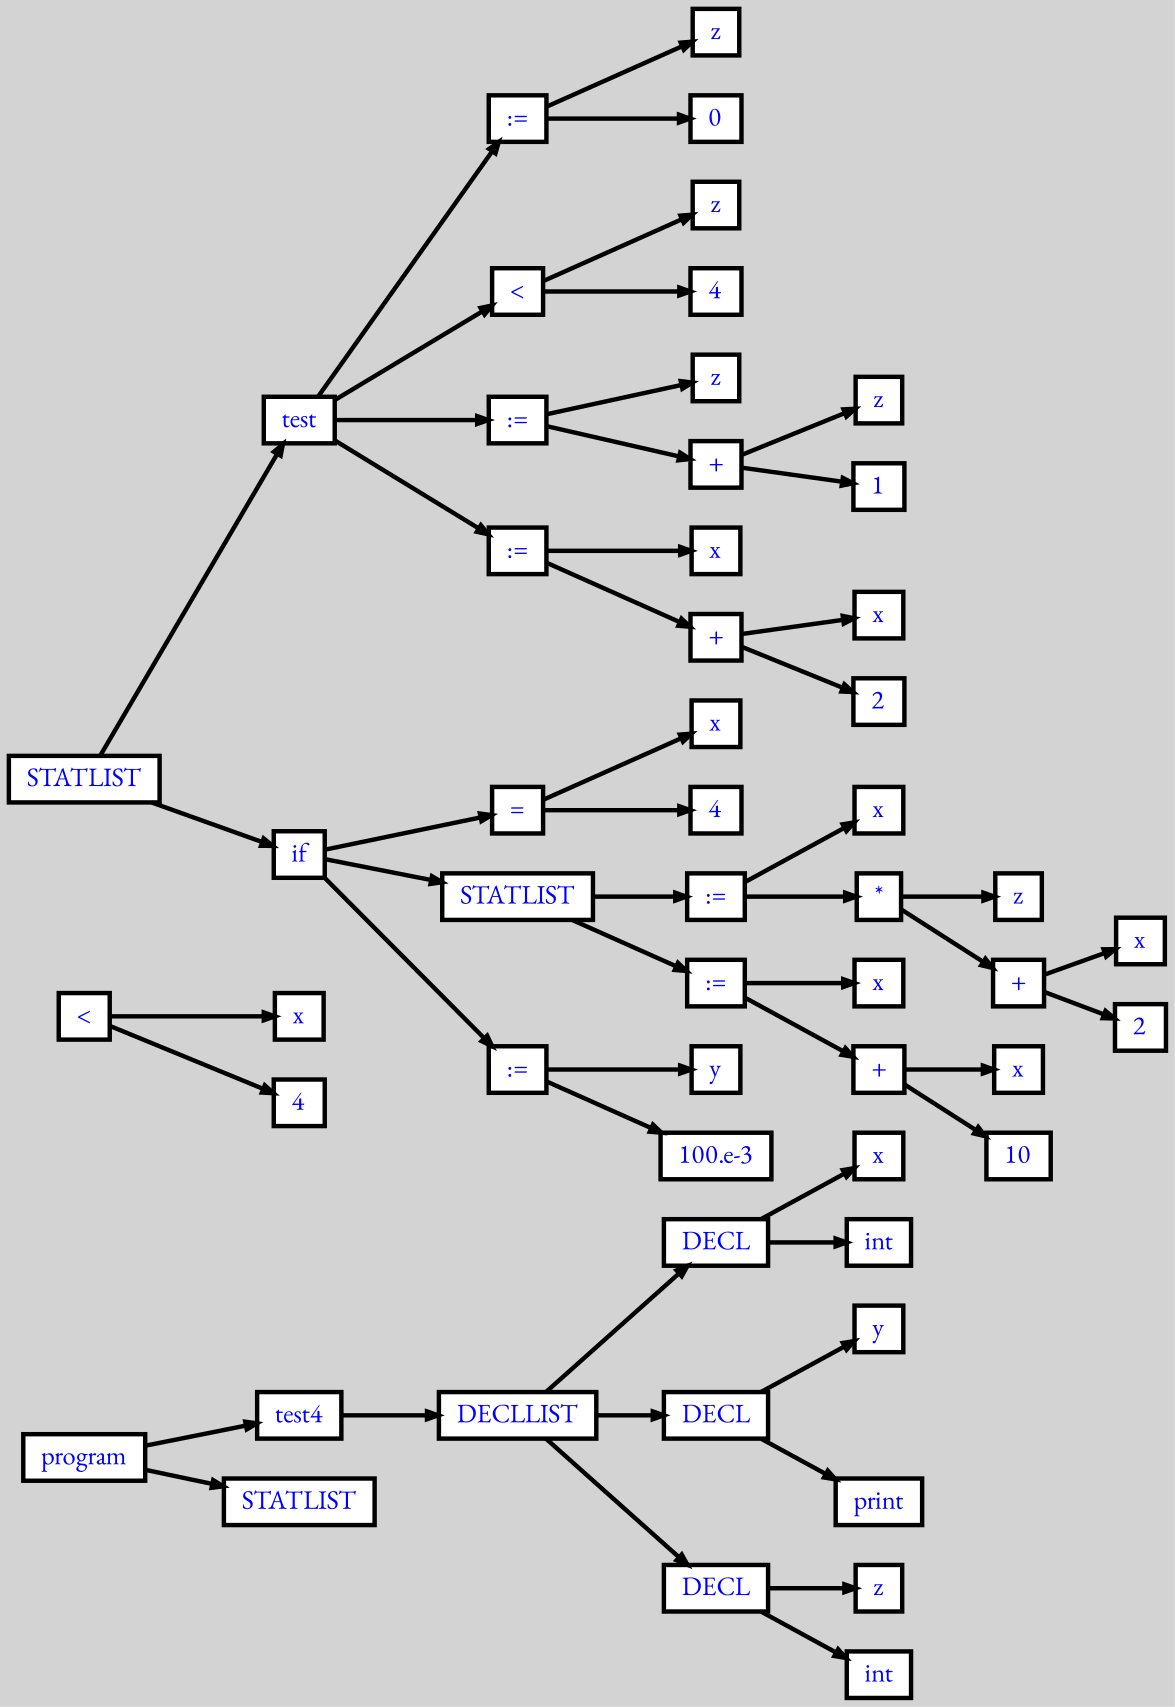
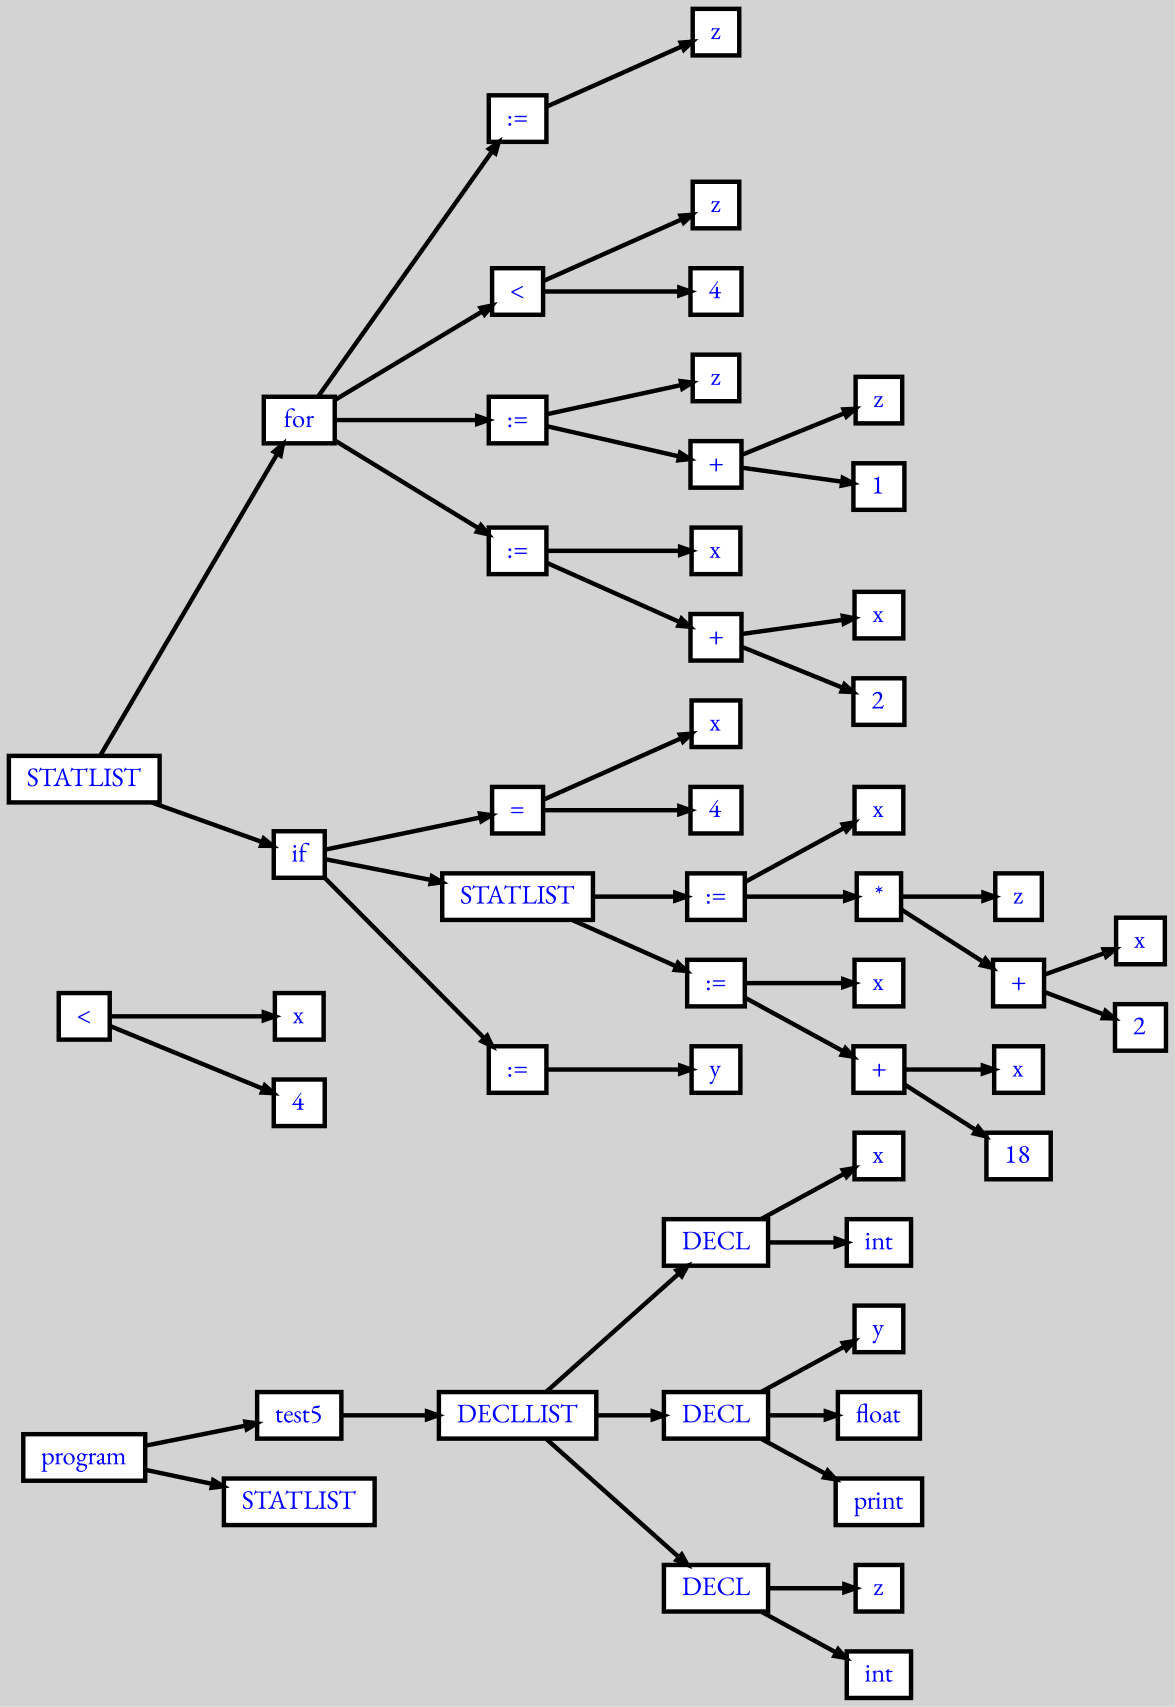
(716, 119) -> none
(299, 420) -> (299, 420)
(716, 1156) -> none
(1019, 1156) -> (1019, 1156)
(299, 1415) -> (299, 1415)
none -> (879, 1415)
